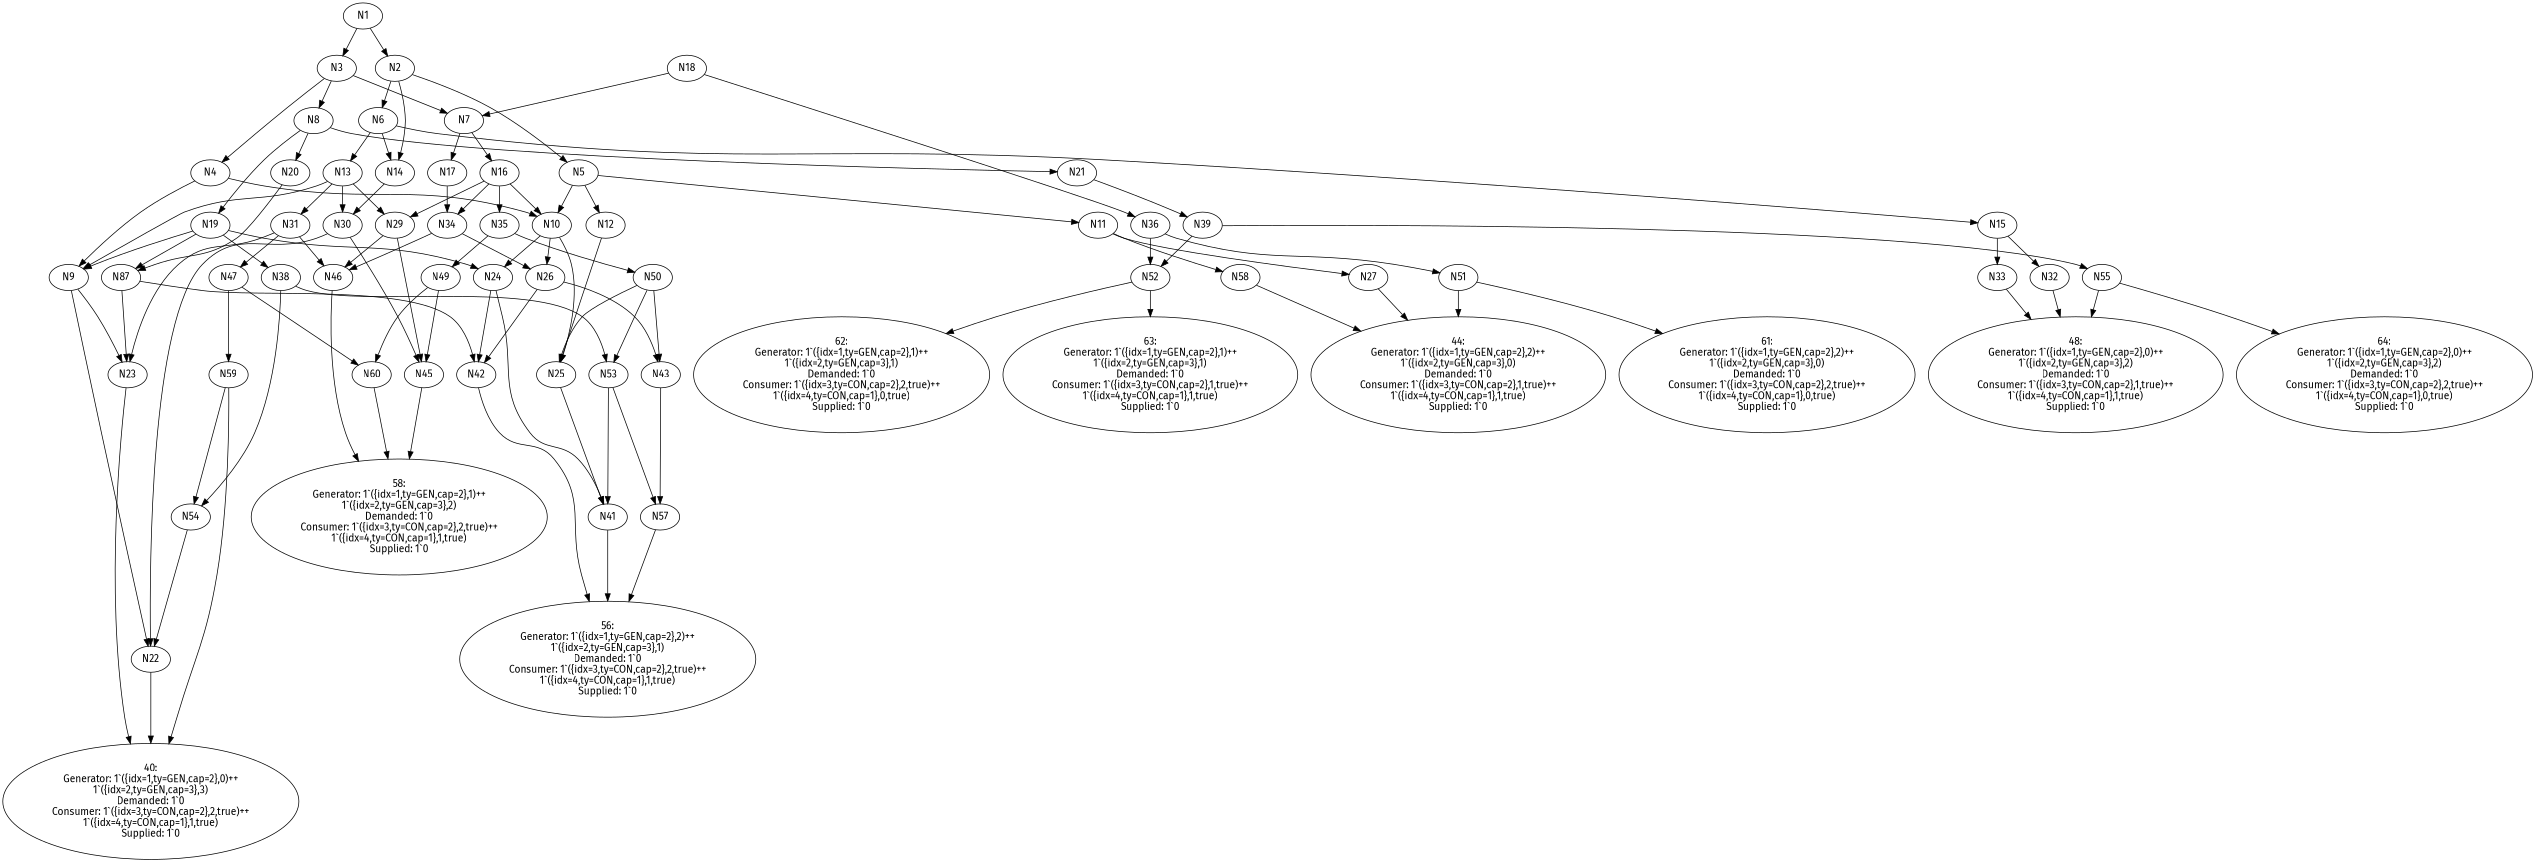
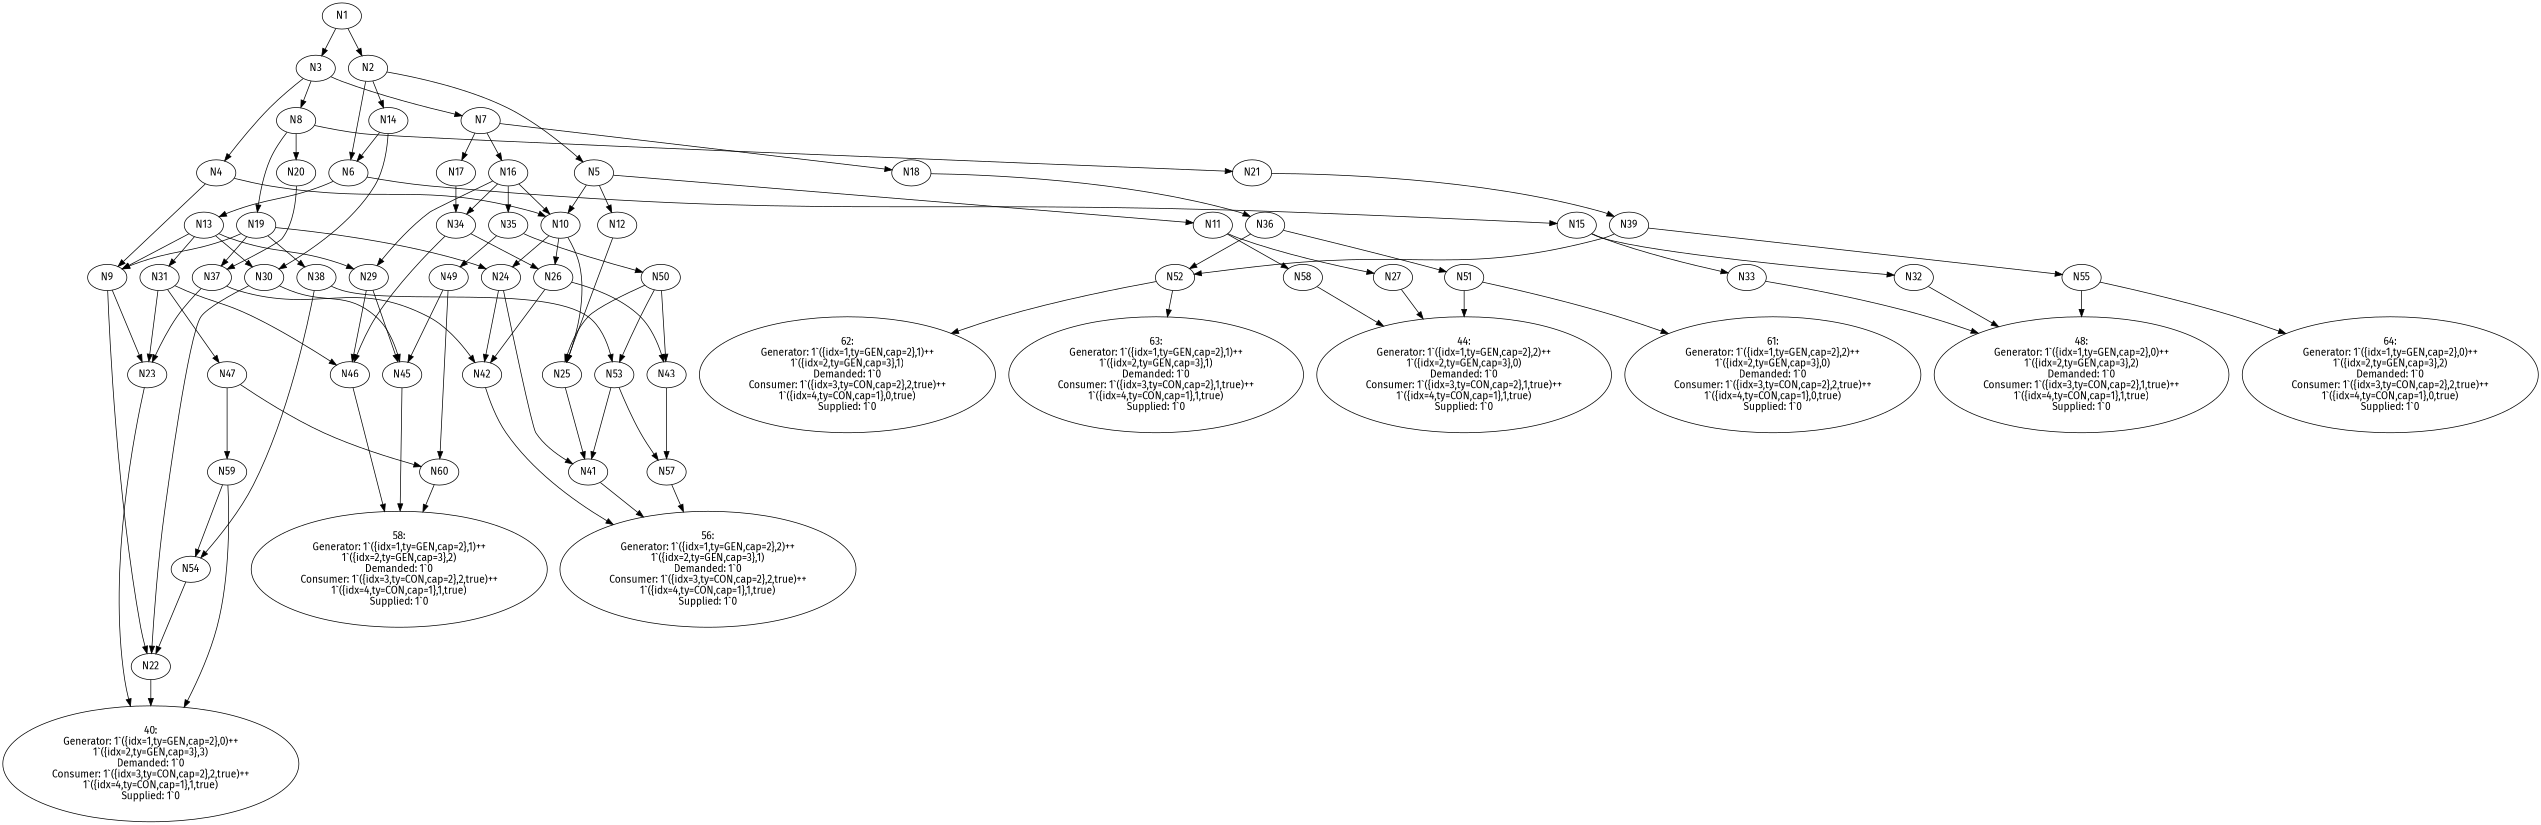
(579, 94) -> (673, 144)
(385, 143) -> (371, 144)
(121, 277) -> (212, 277)
